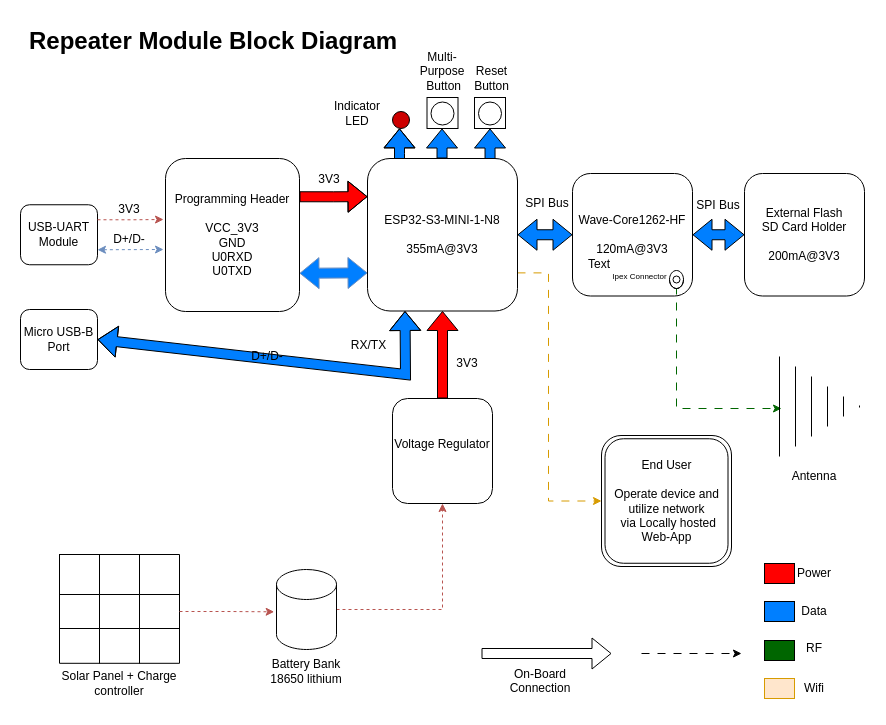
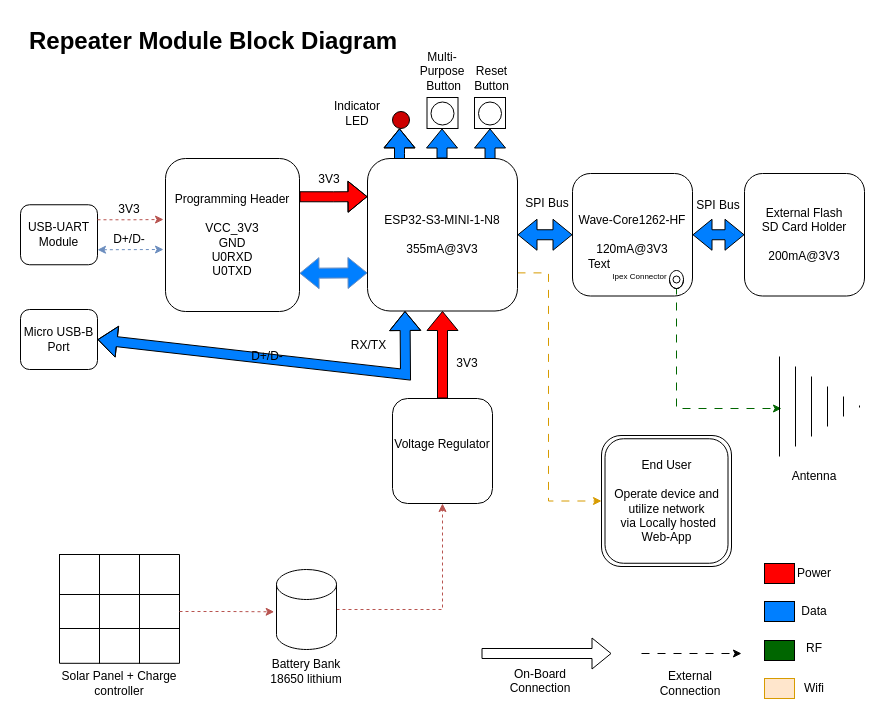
none -> (691, 684)
